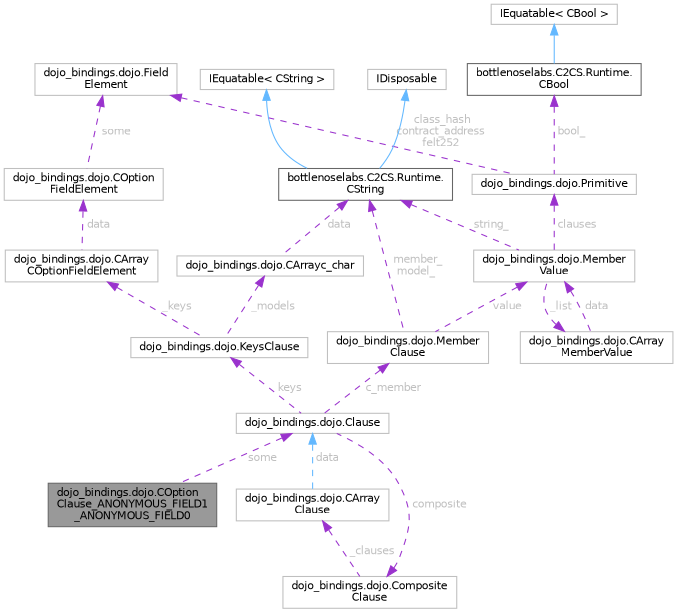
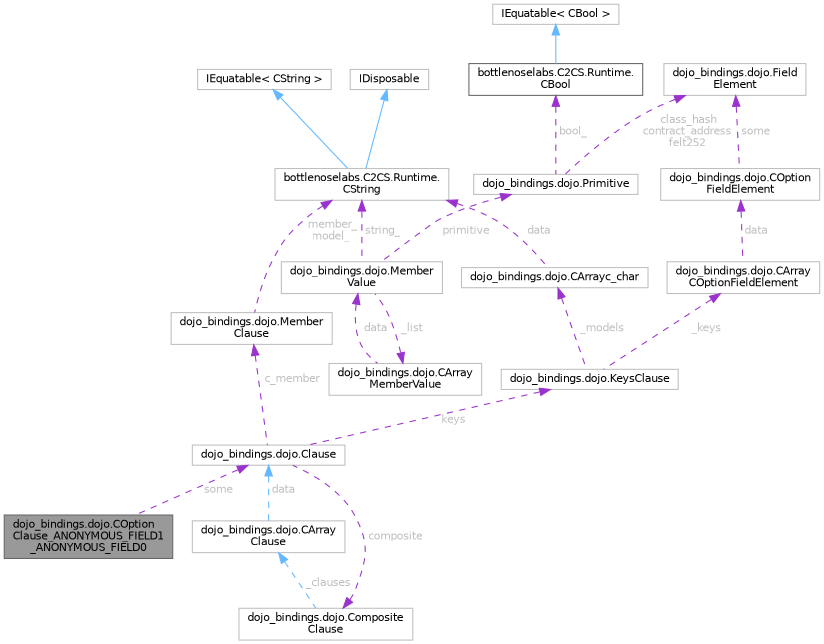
(366, 184) -> (362, 184)
(575, 225) -> (465, 231)
(476, 309) -> none
(344, 553) -> (300, 585)
